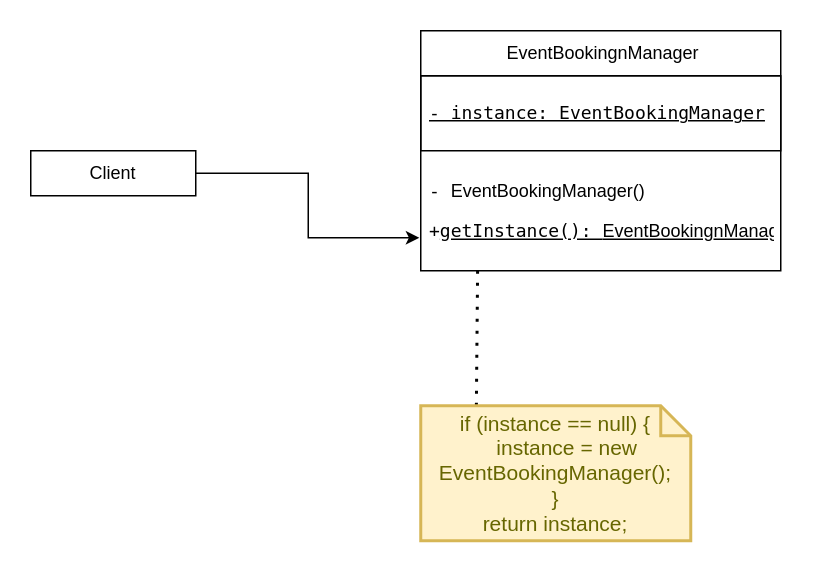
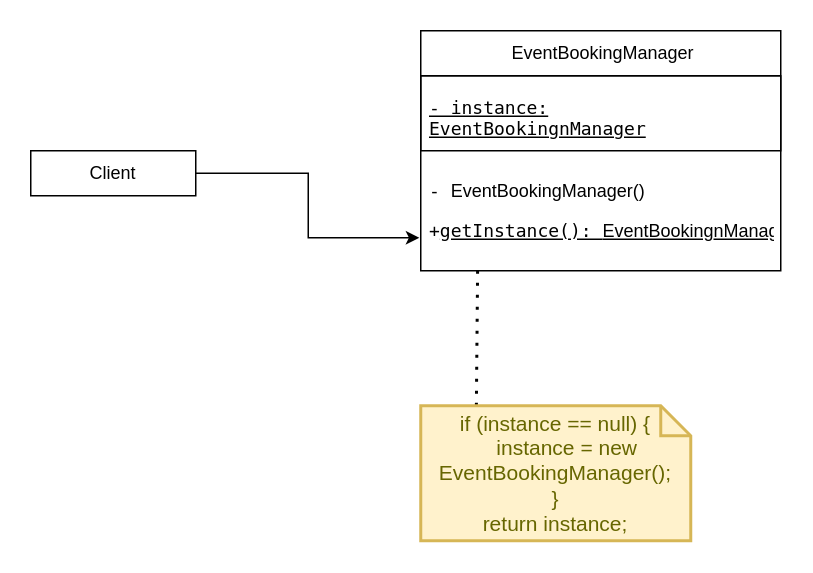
(601, 53) -> (601, 53)
(574, 113) -> (579, 113)
